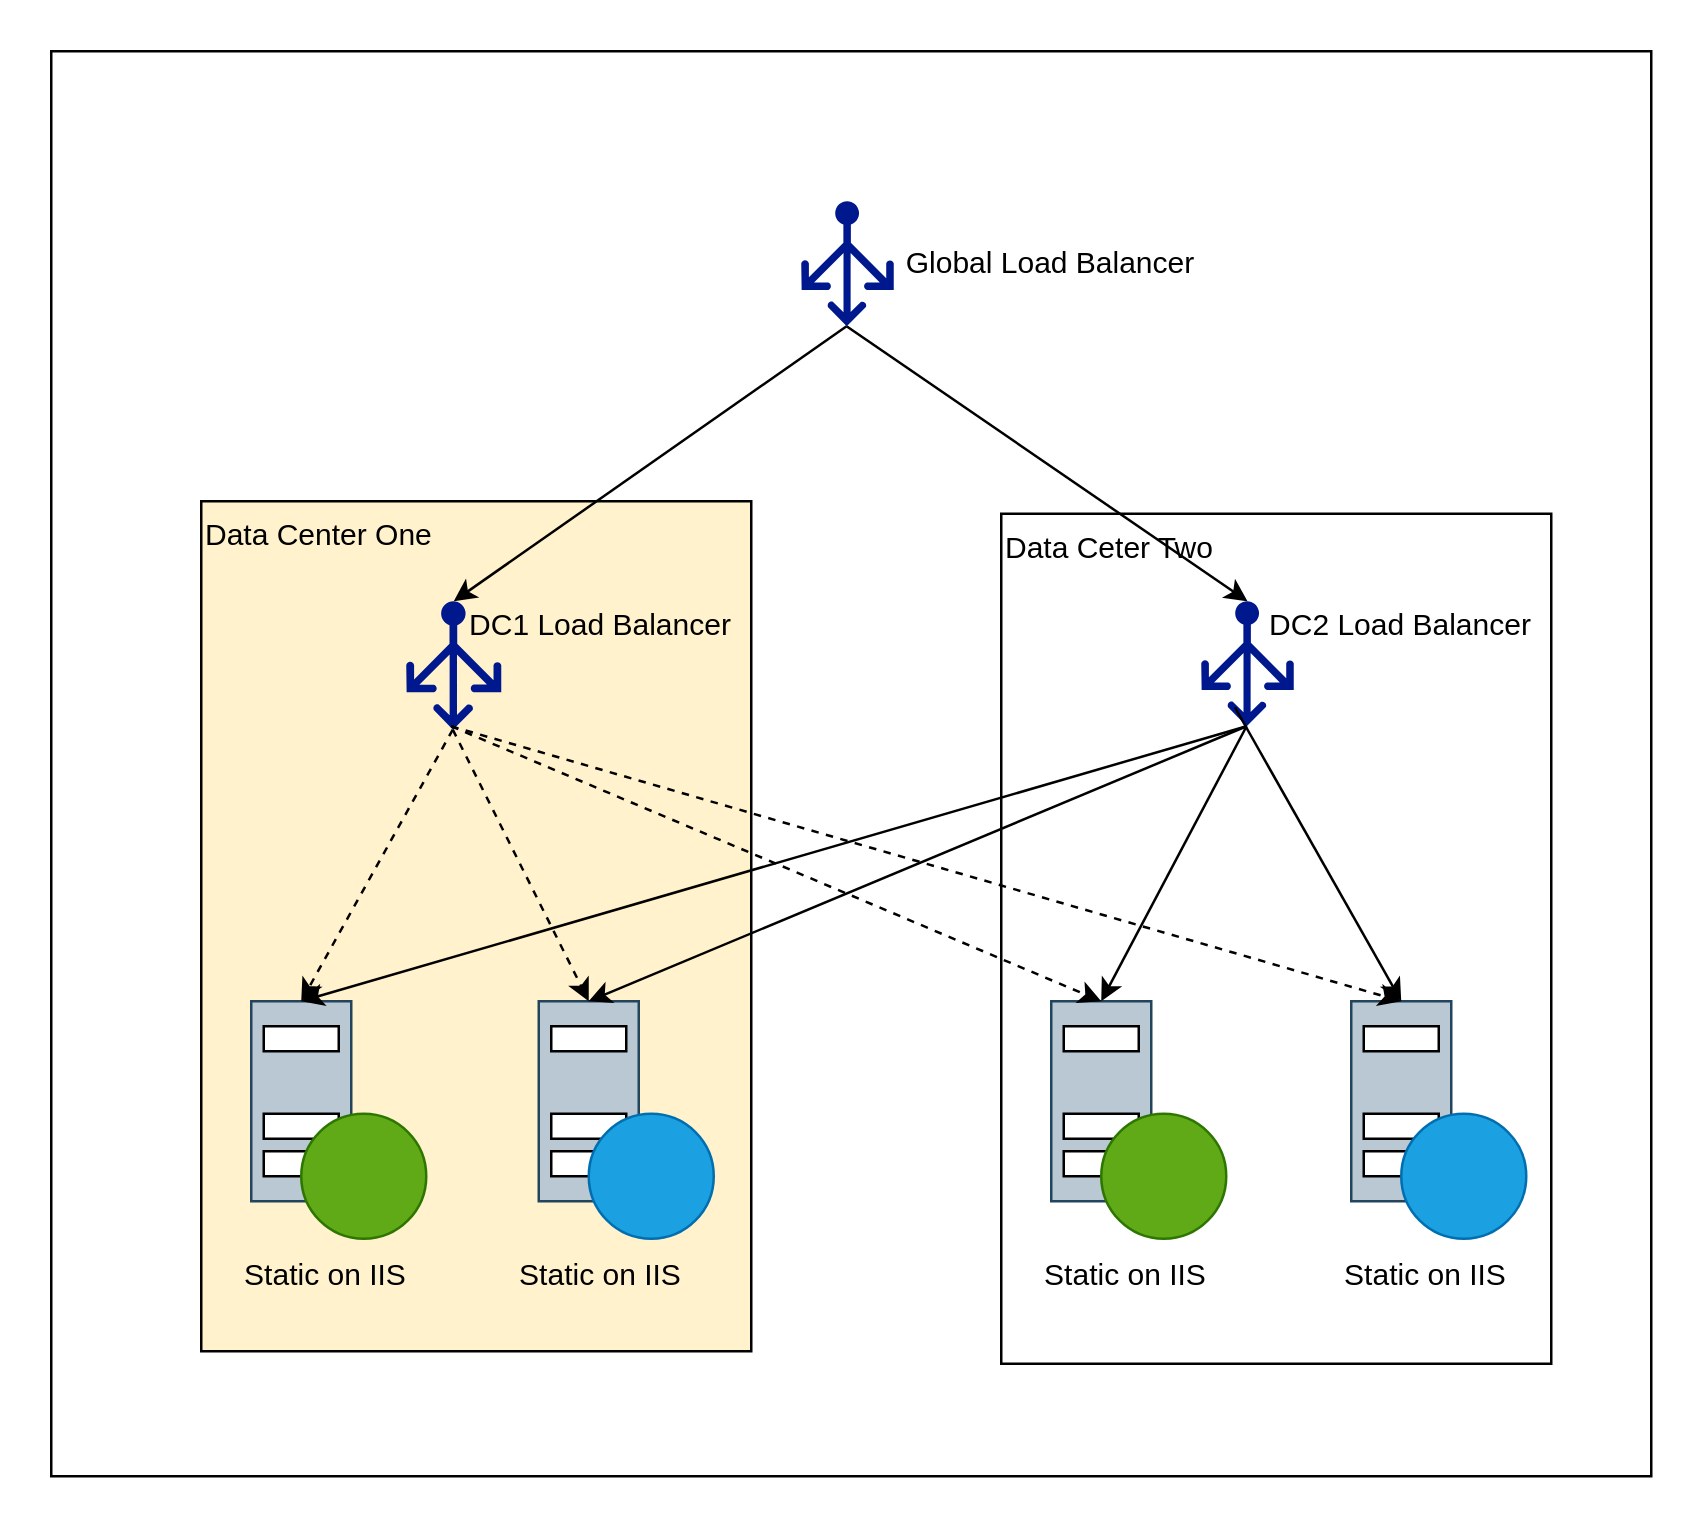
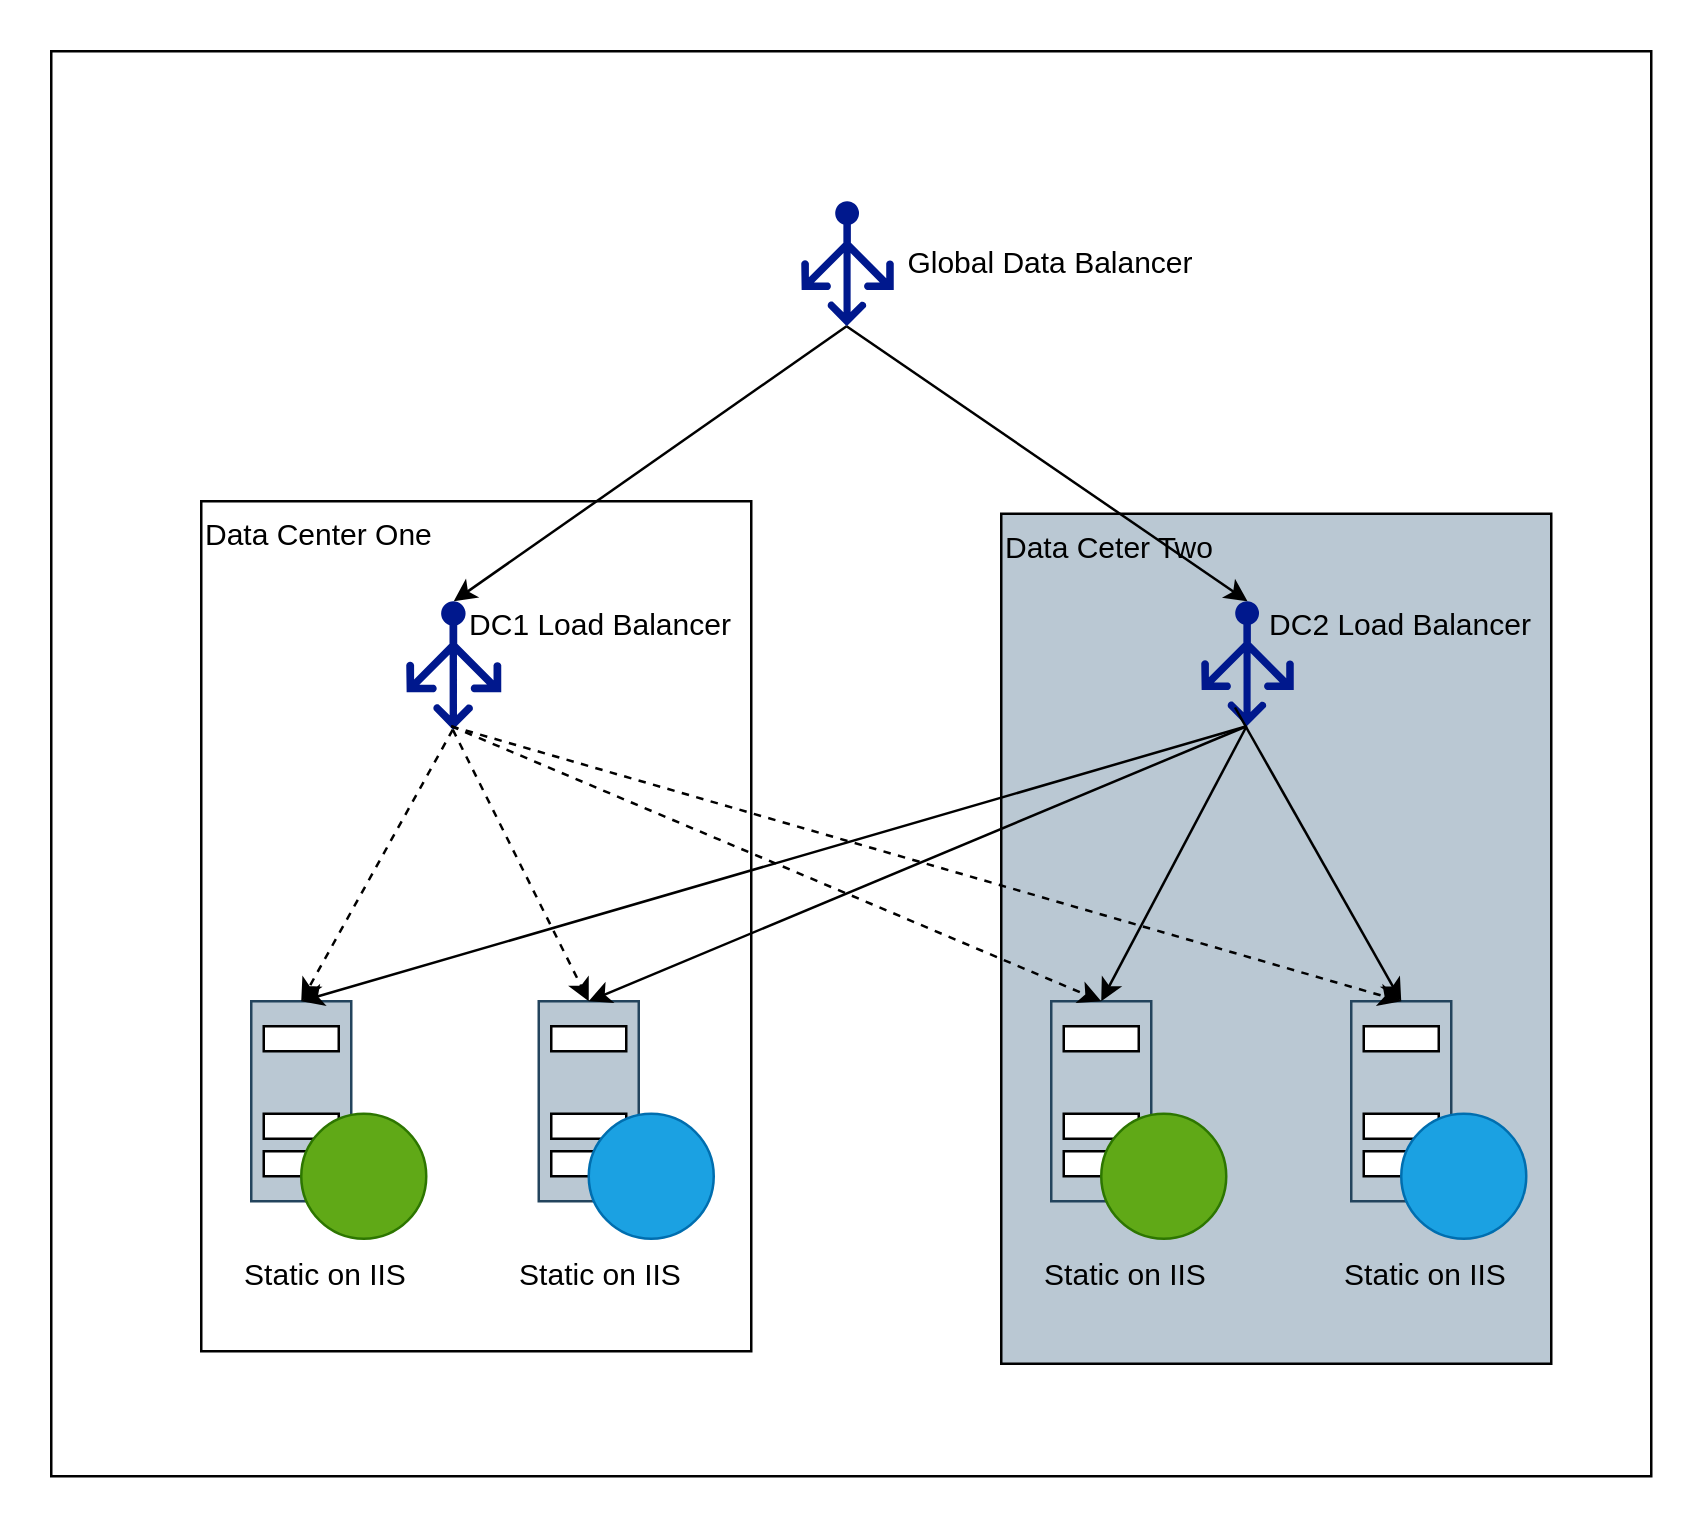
(1051, 264) -> (1051, 264)
(476, 926) -> (476, 926)
(1276, 939) -> (1276, 939)
